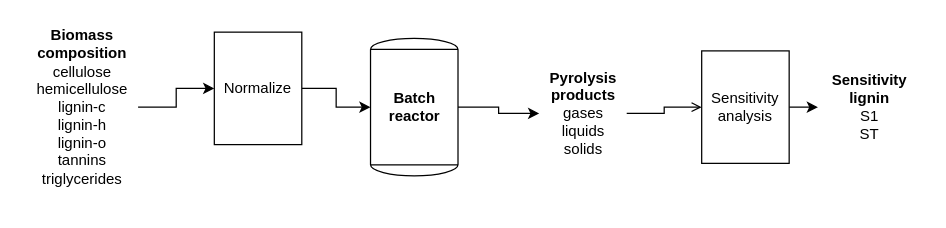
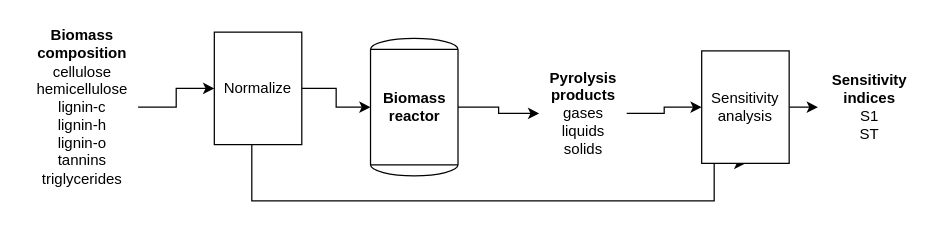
(415, 107) -> (415, 107)
(693, 107) -> (692, 107)
(870, 107) -> (870, 107)
none -> (474, 201)
